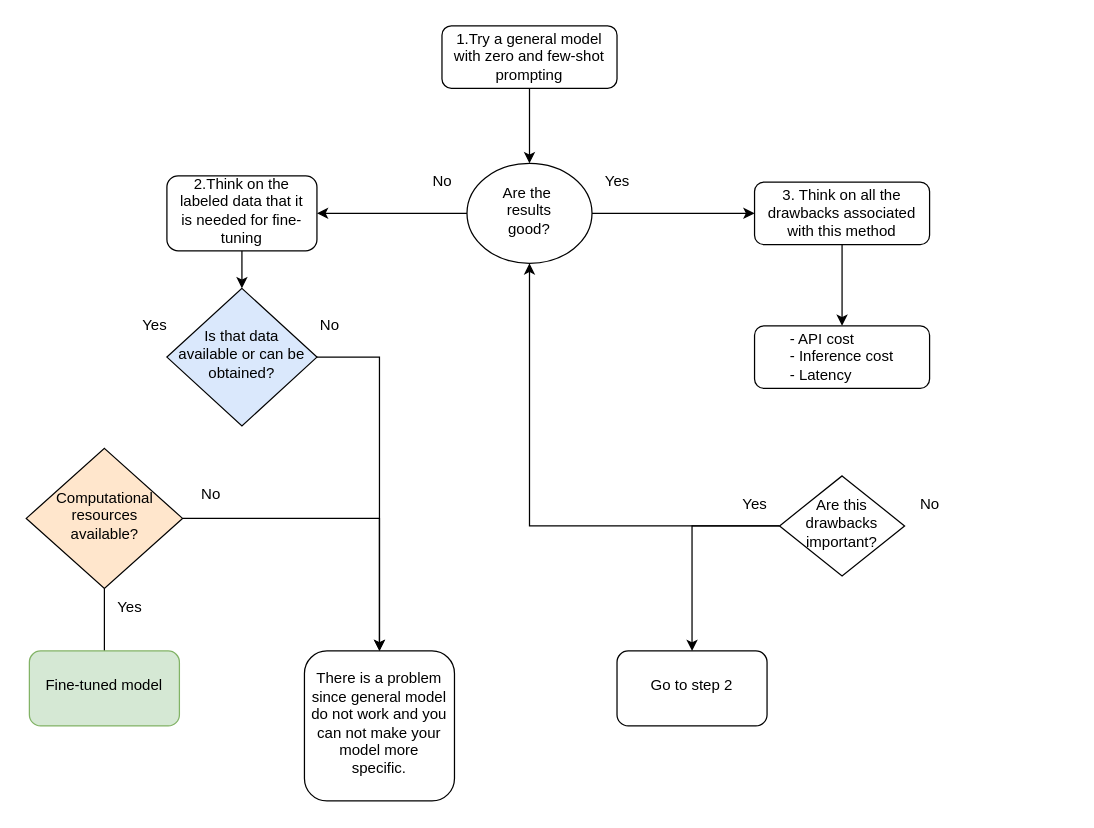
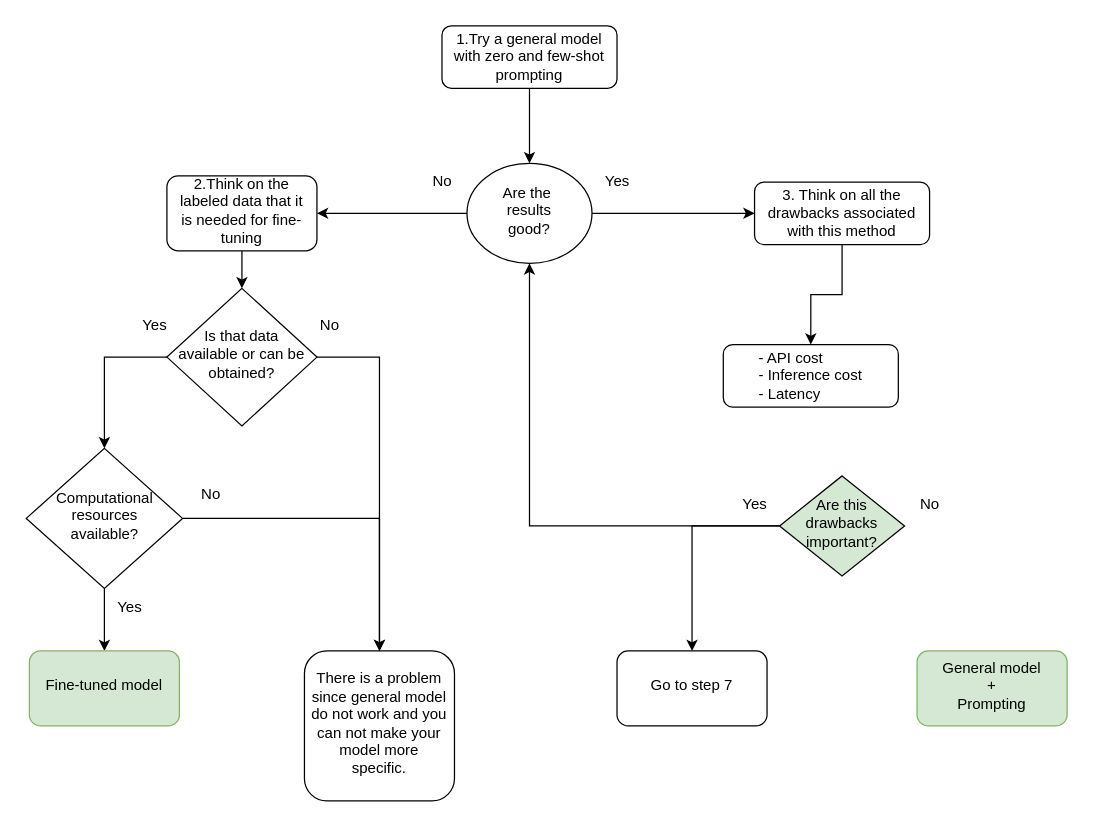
(242, 357) -> (242, 357)
(842, 357) -> (811, 376)
none -> (104, 367)
(104, 518) -> (104, 518)
(842, 526) -> (842, 526)
(104, 644) -> (104, 641)
(692, 686) -> (692, 686)
none -> (992, 688)
